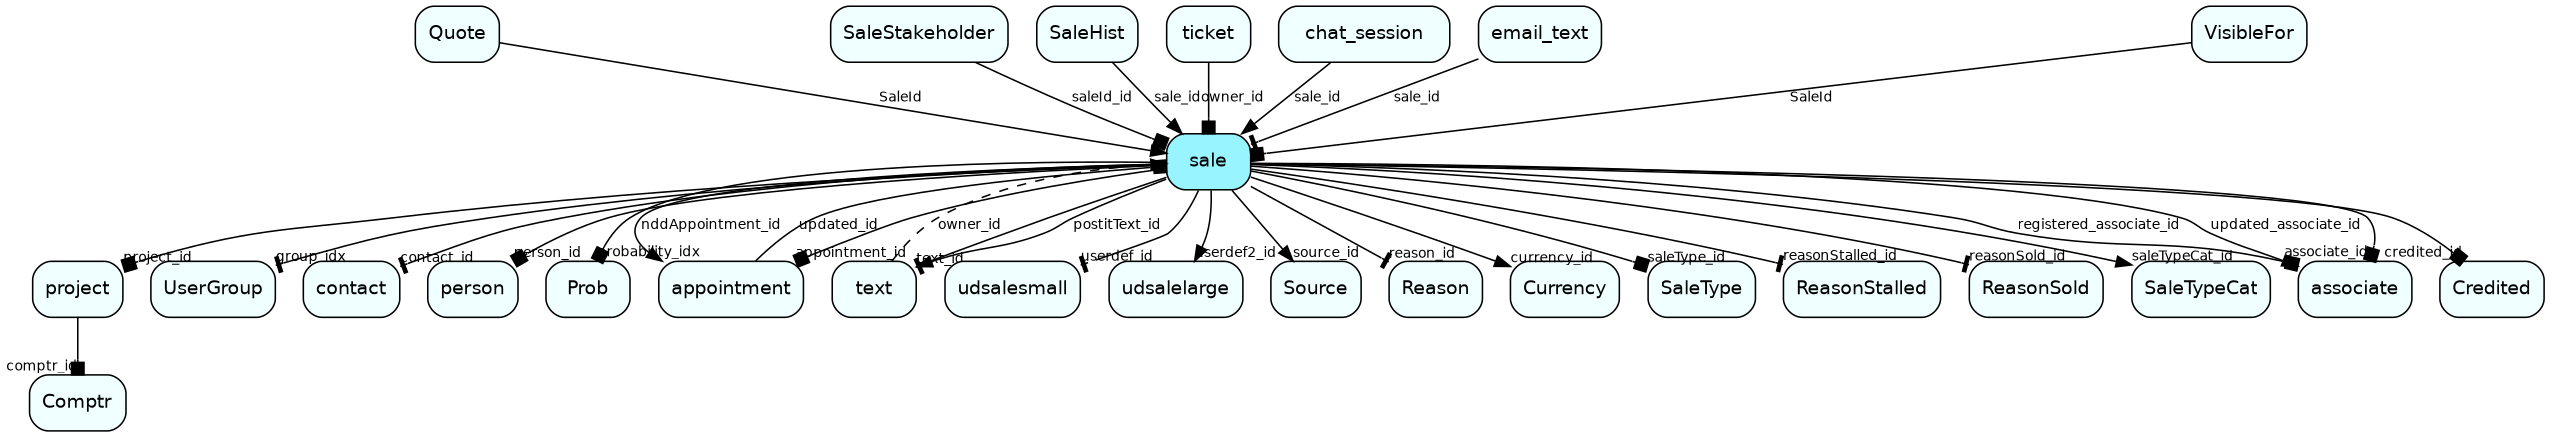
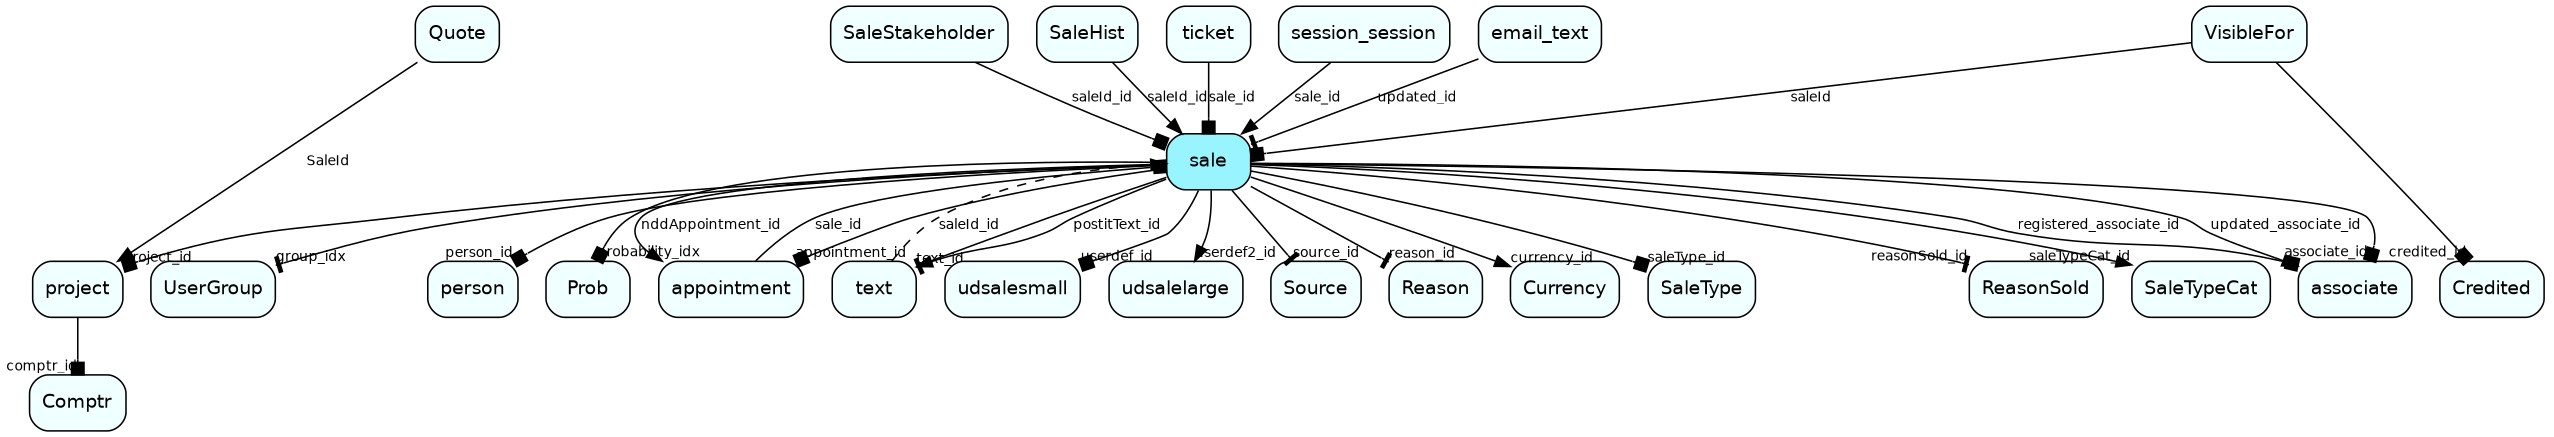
(1364, 34) -> (1364, 34)
(825, 97) -> (274, 157)
(1178, 98) -> (1178, 98)
(1233, 98) -> (1233, 98)
(1418, 98) -> (1418, 98)
(1811, 98) -> (1811, 98)
(1857, 178) -> (2368, 155)
(1260, 223) -> (1260, 223)
(839, 226) -> (839, 226)
(970, 226) -> (970, 226)
(1157, 238) -> (1157, 238)
(352, 289) -> none
(1862, 289) -> none
